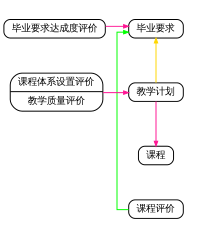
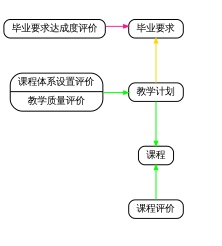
(113, 93) -> (113, 93)
(156, 121) -> (156, 121)
(117, 123) -> (156, 185)
